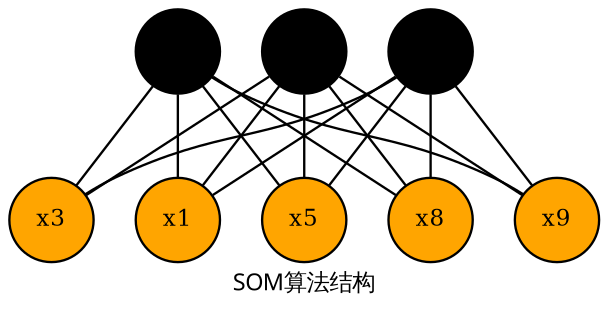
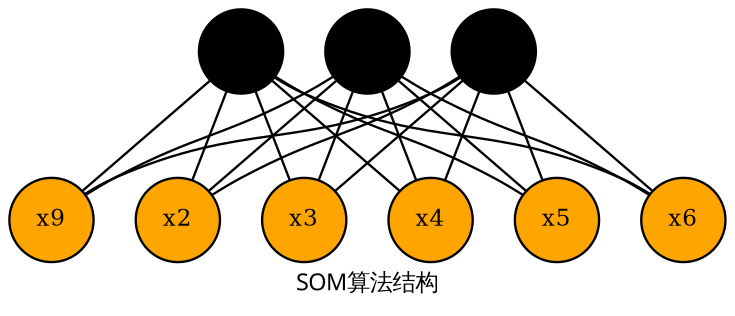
none -> (178, 220)
(178, 220) -> (431, 220)
(431, 220) -> (683, 220)
